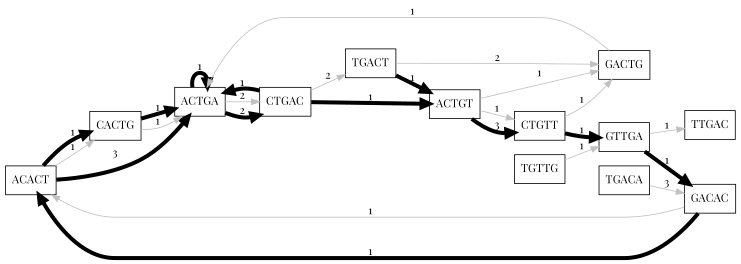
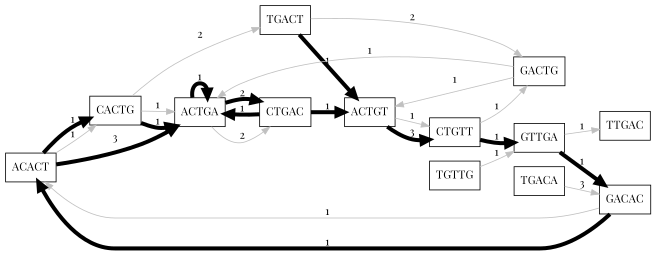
(324, 84) -> (189, 57)
(536, 85) -> (458, 91)
